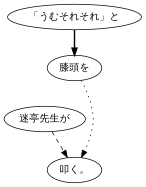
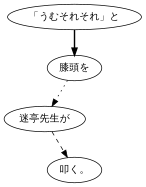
(93, 115) -> (62, 90)
